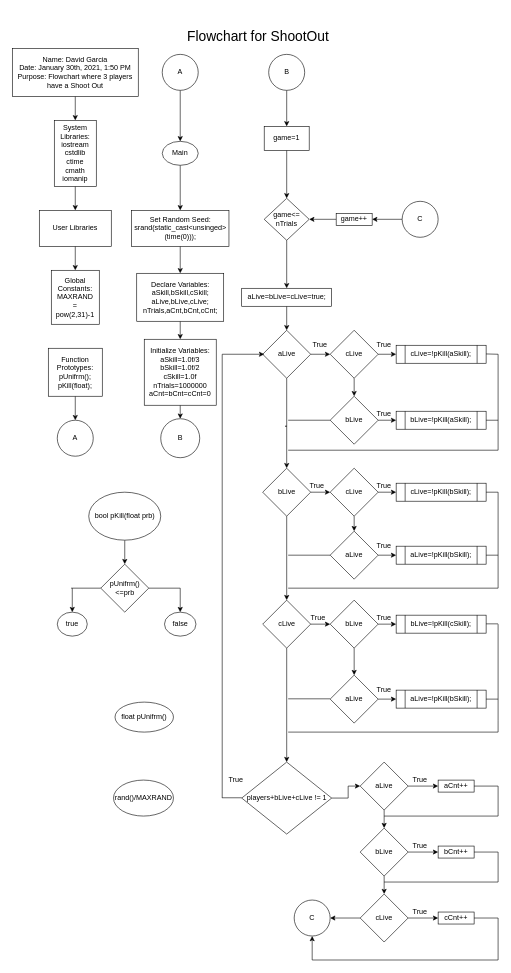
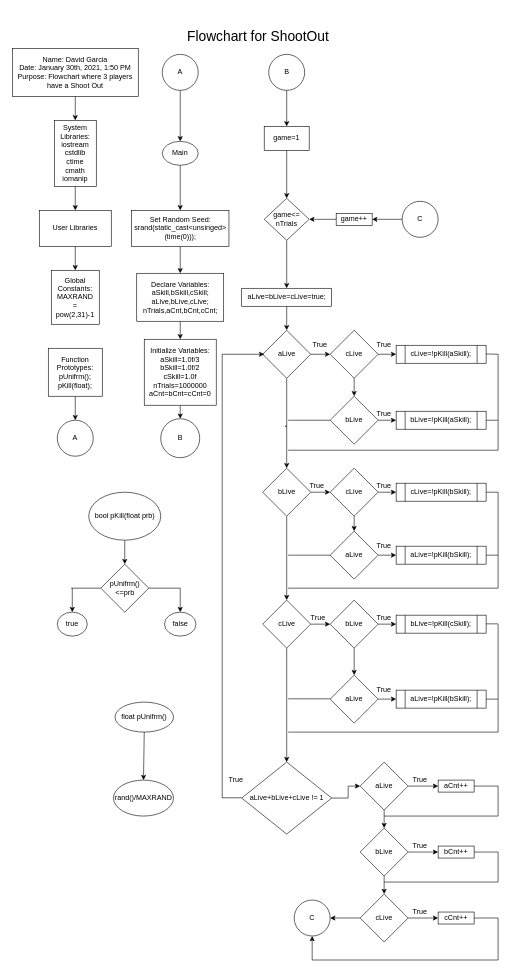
none -> (144, 771)
(287, 798) -> (287, 798)
